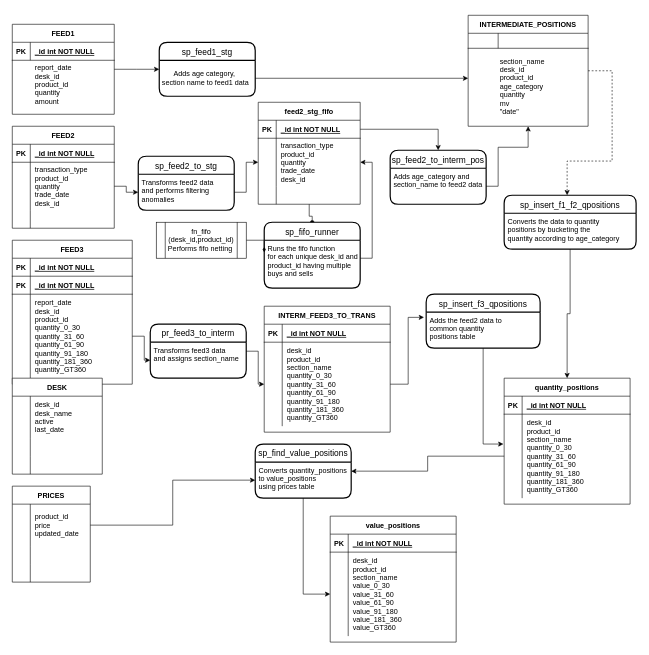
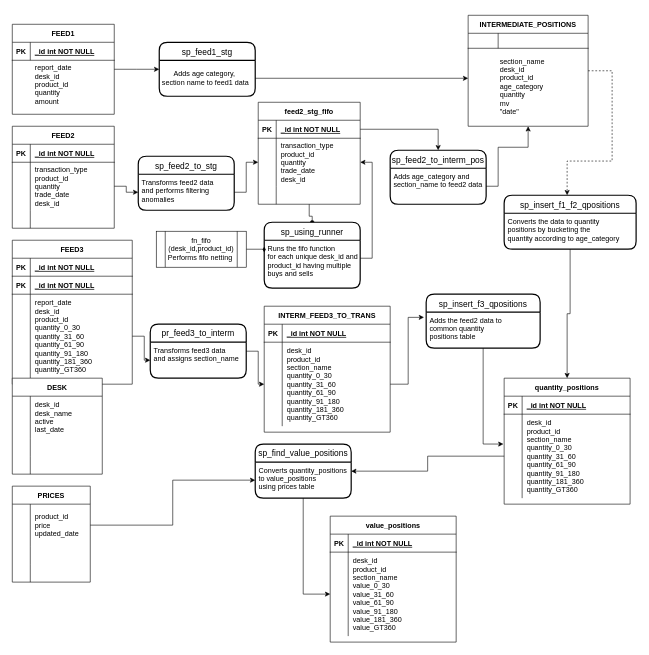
(312, 232) -> (312, 232)
(201, 240) -> (201, 249)
